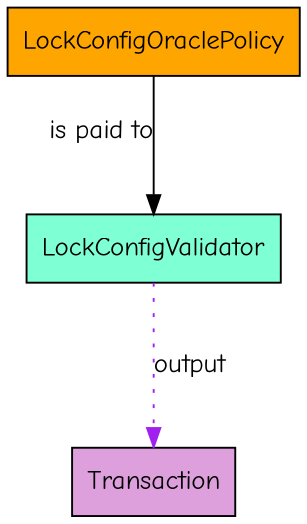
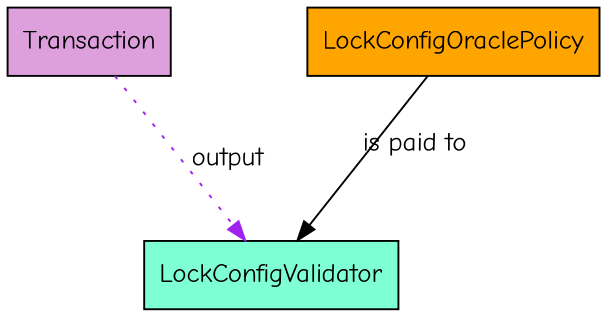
(154, 355) -> (174, 151)
